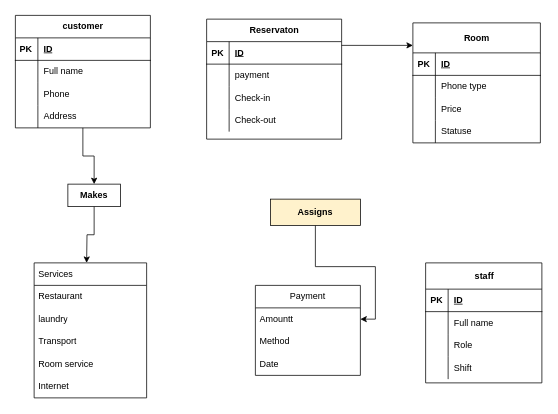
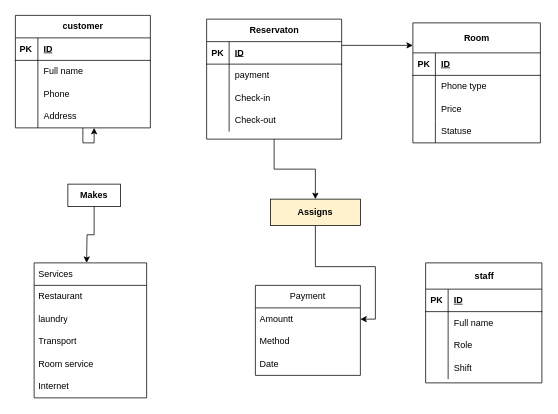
(85, 156) -> (94, 140)
none -> (315, 180)
